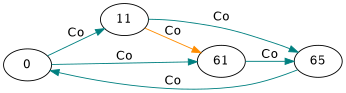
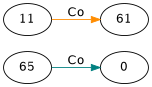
(221, 28) -> none
(72, 44) -> none
(265, 61) -> none
(120, 63) -> none
